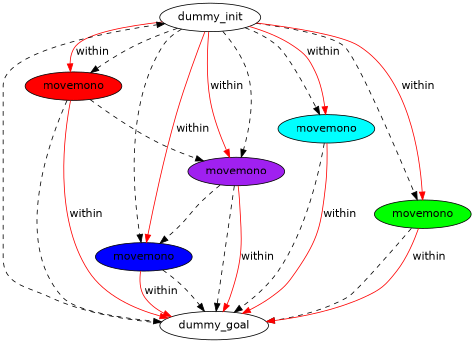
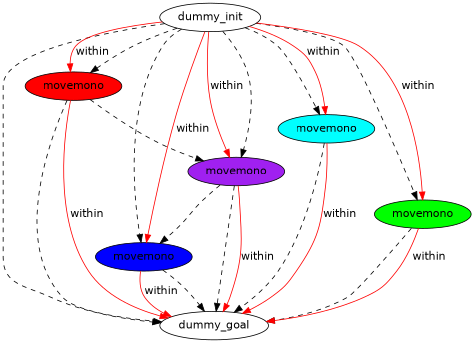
(3, 176) -> (3, 168)
